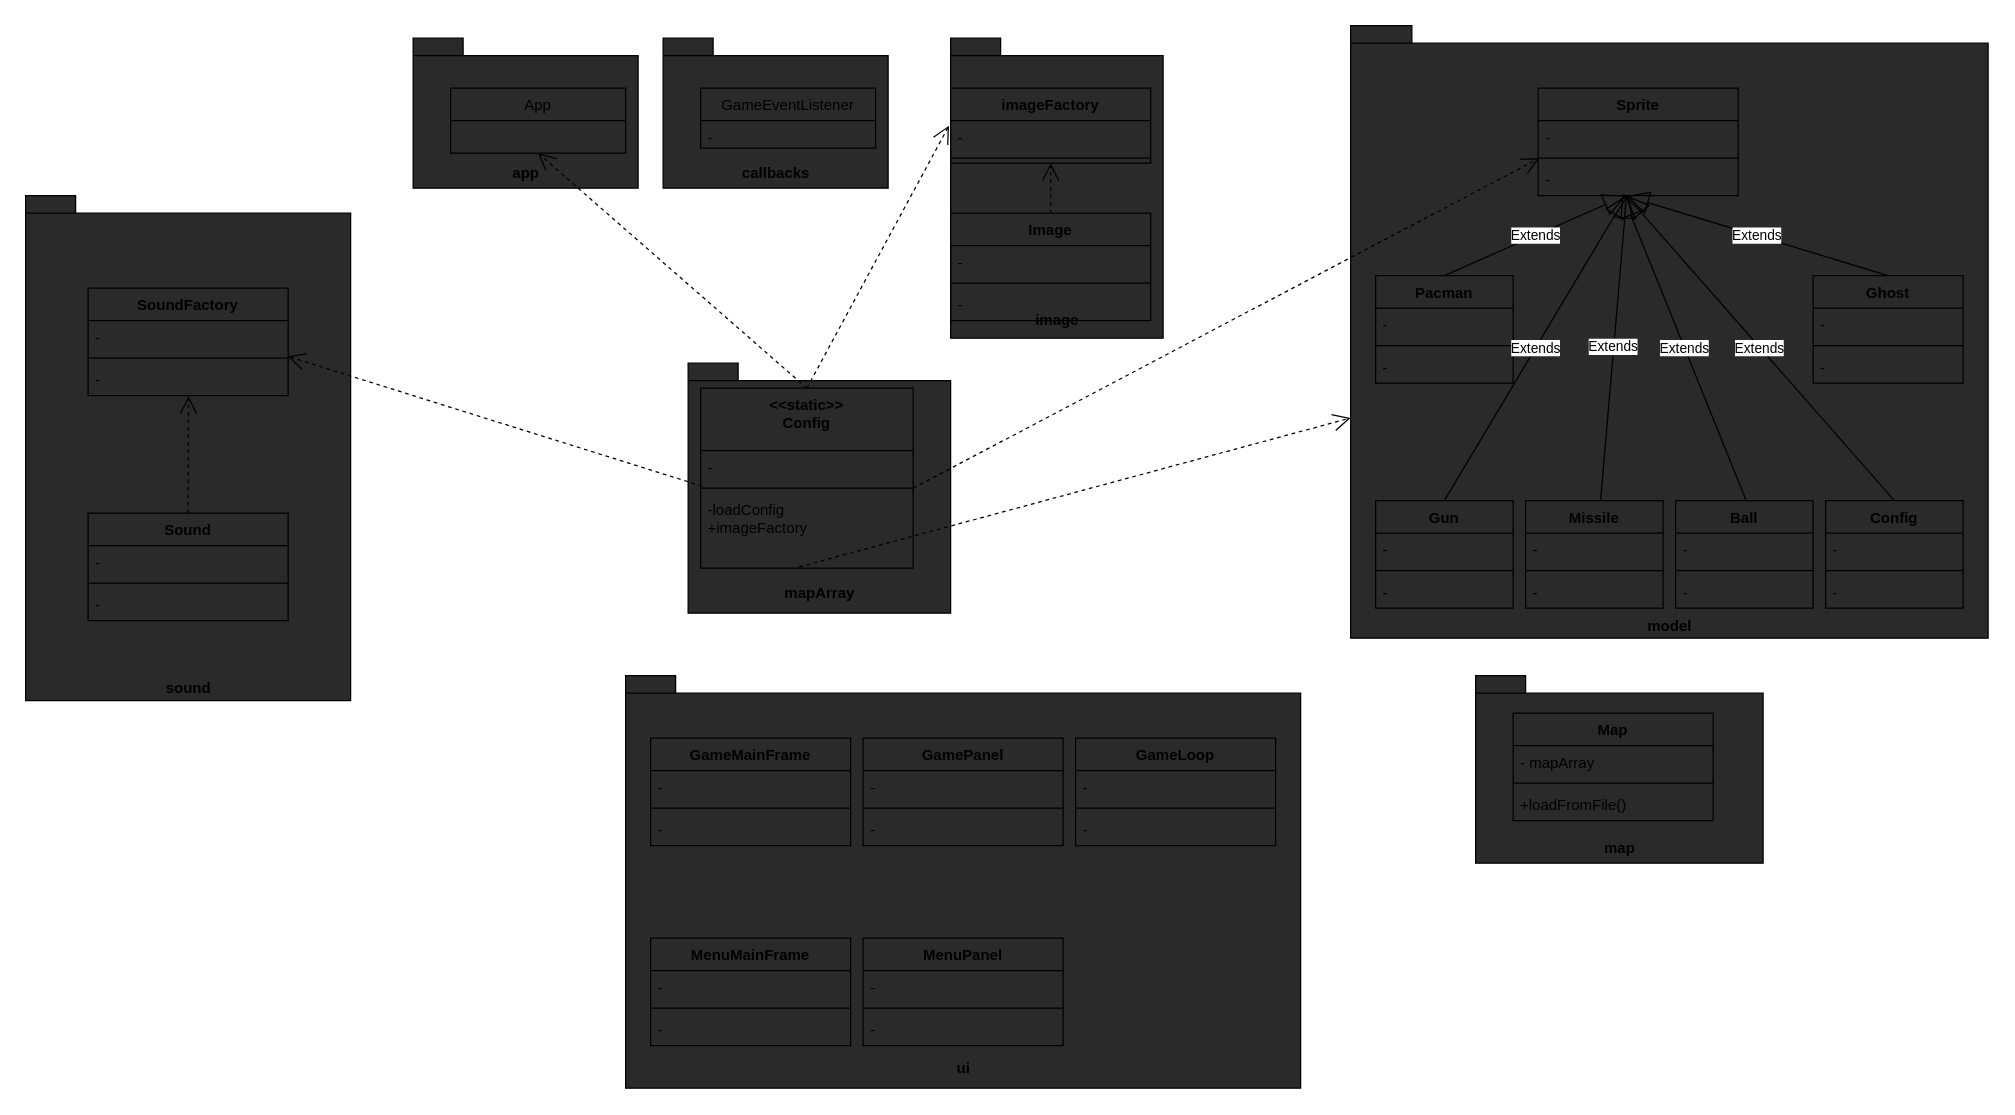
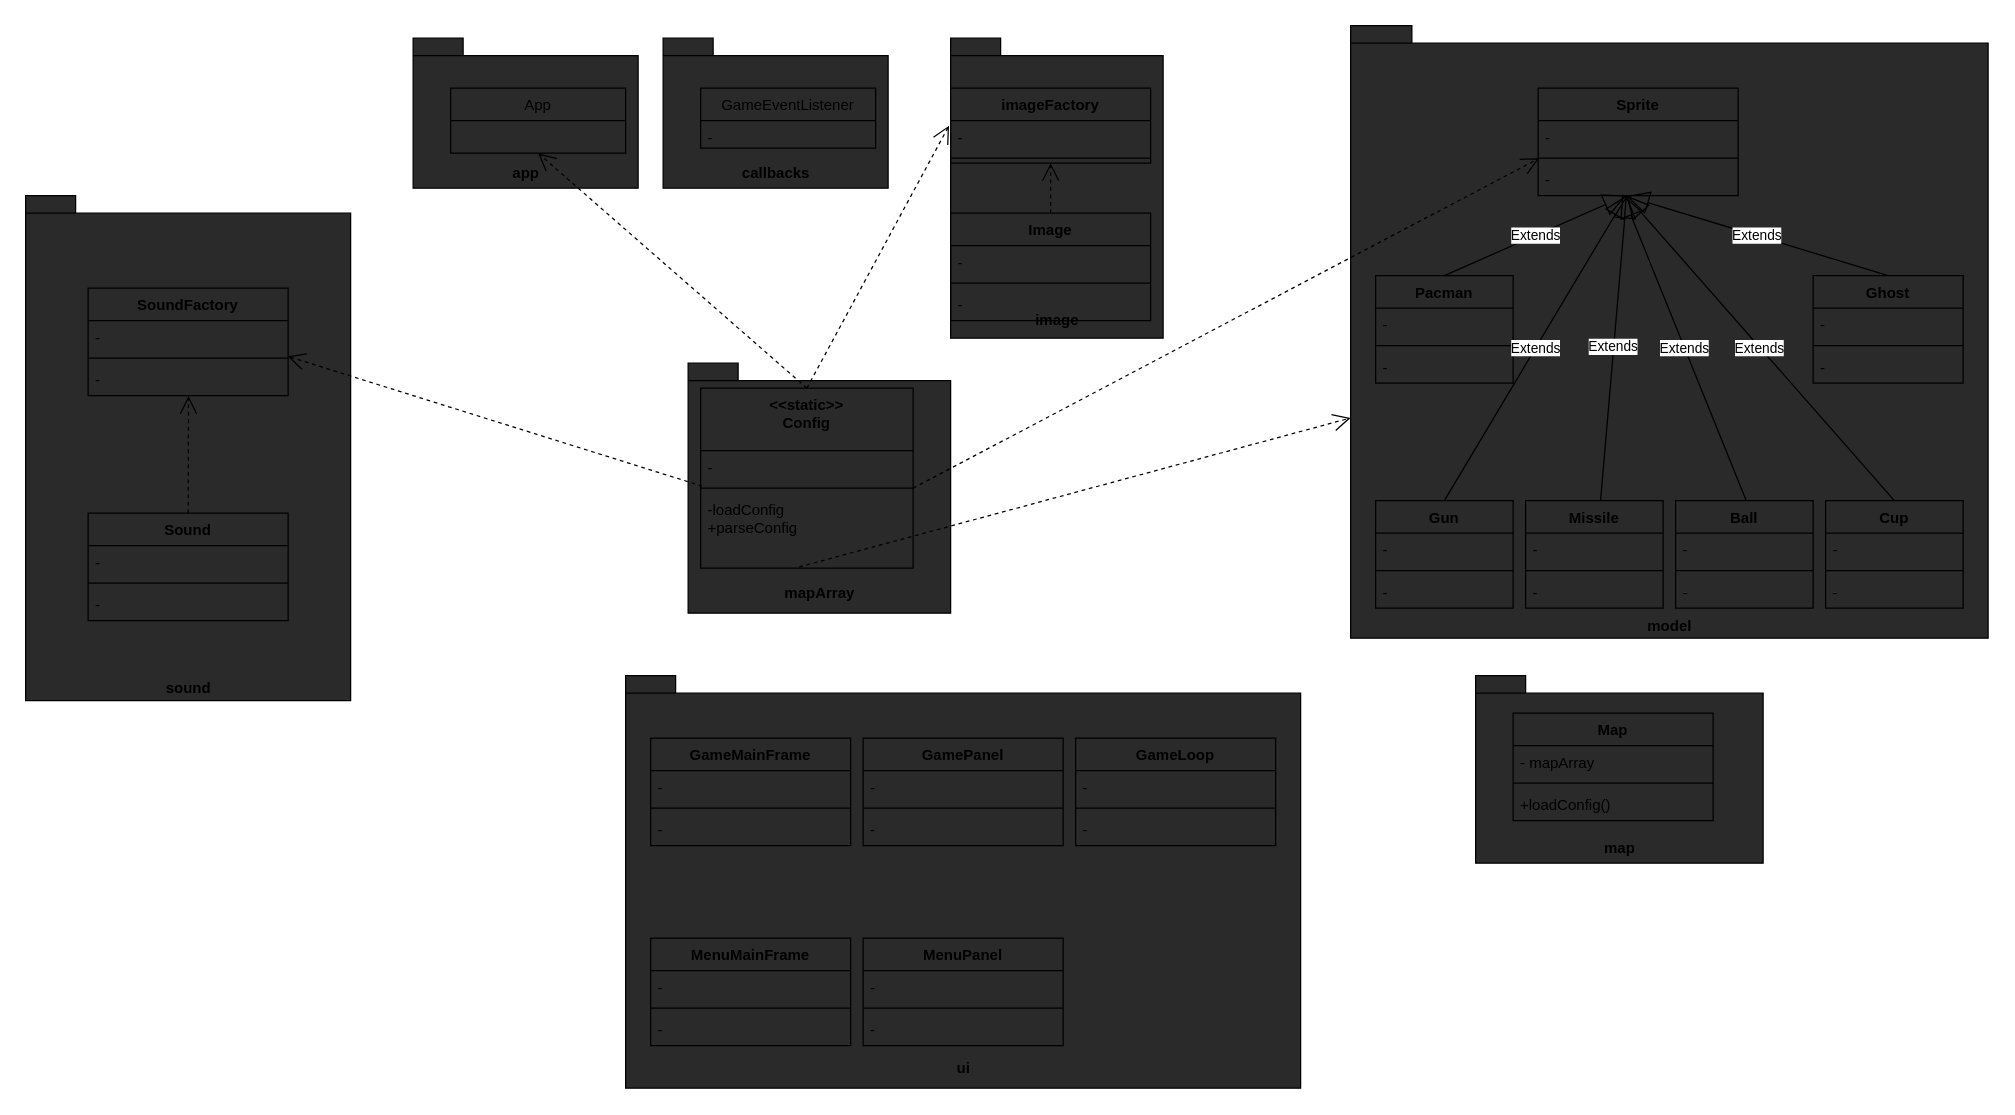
(750, 510) -> (750, 510)
(1894, 518) -> (1894, 518)
(1577, 805) -> (1571, 805)
